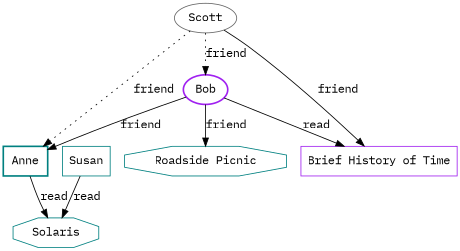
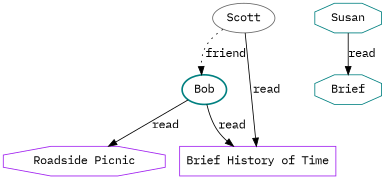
(206, 90) -> (204, 90)
(338, 90) -> (267, 90)
(226, 125) -> (166, 125)
(25, 161) -> none
(86, 161) -> (348, 18)
(206, 161) -> (84, 161)
(56, 233) -> (348, 90)
